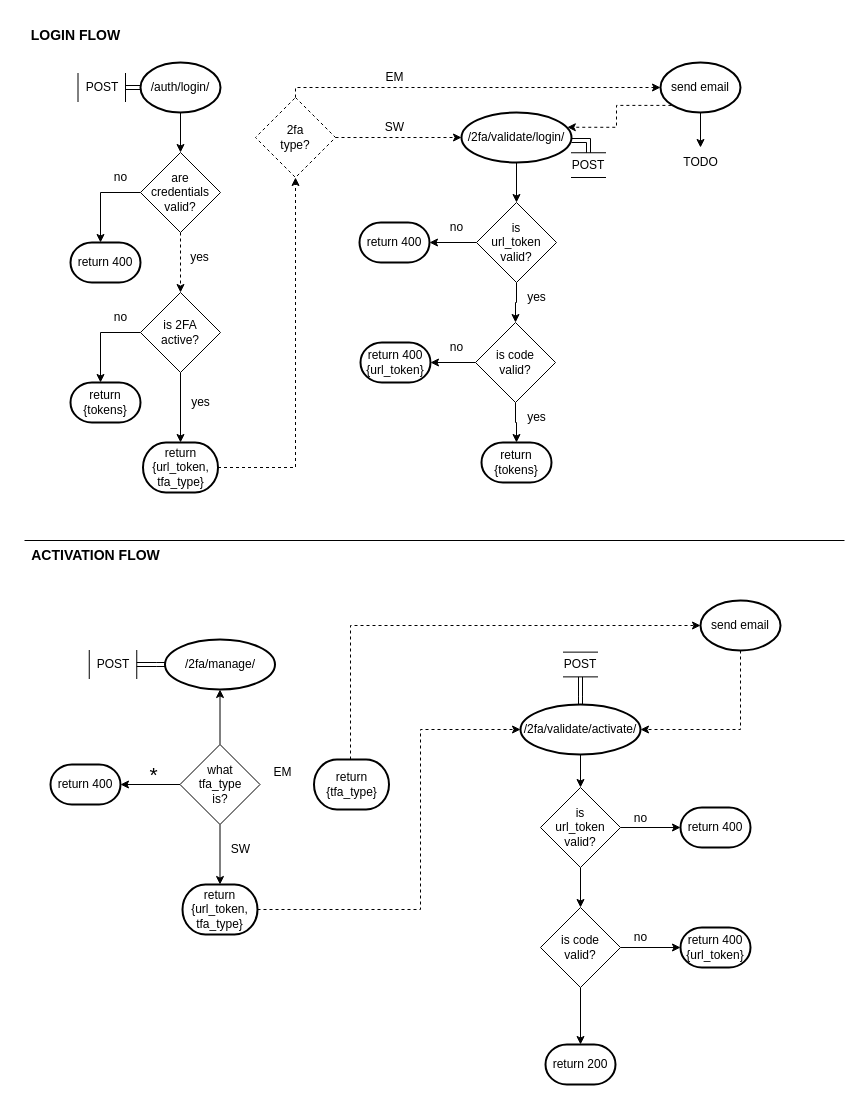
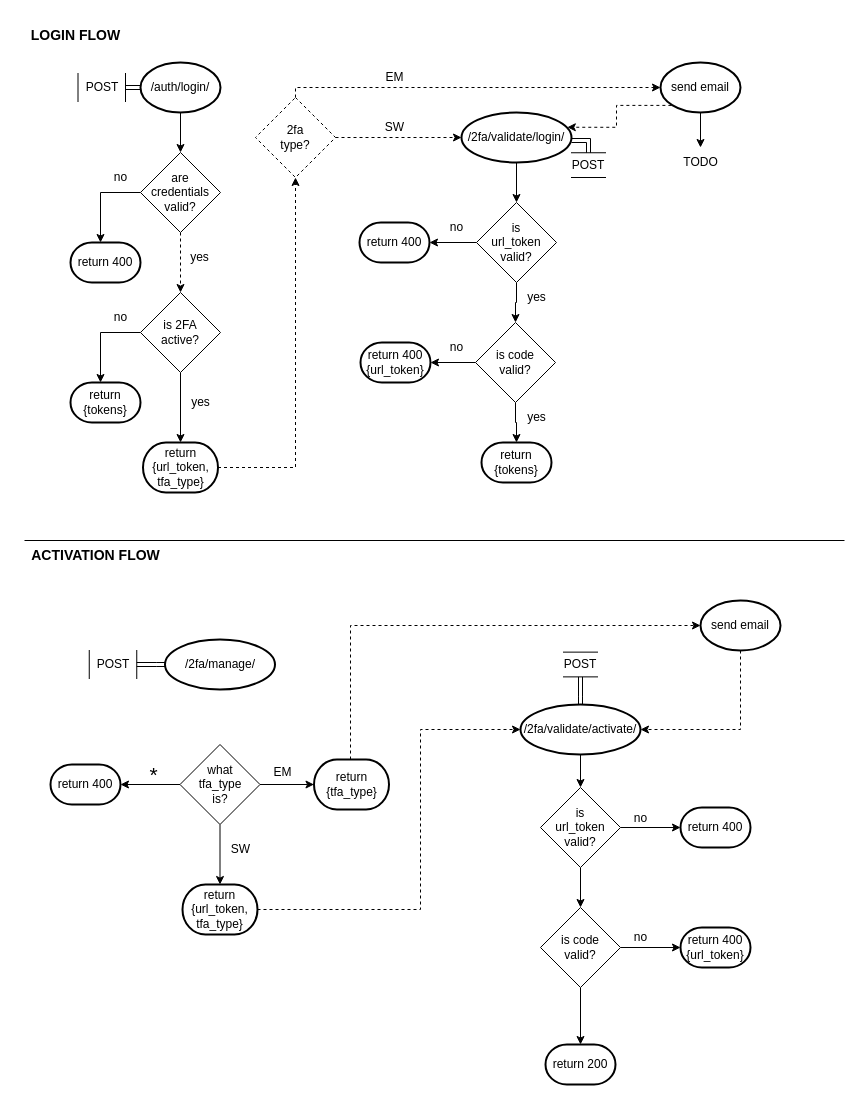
(220, 720) -> (283, 785)
